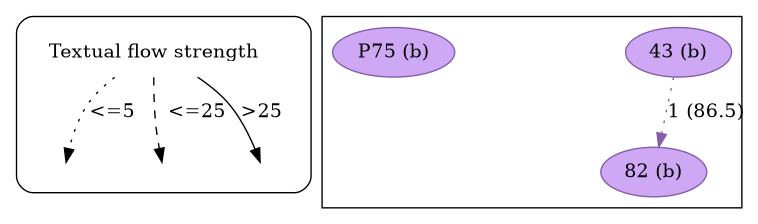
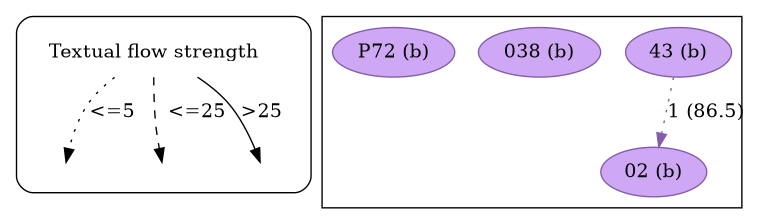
(394, 52) -> (394, 52)
none -> (540, 52)
(654, 172) -> (654, 172)
